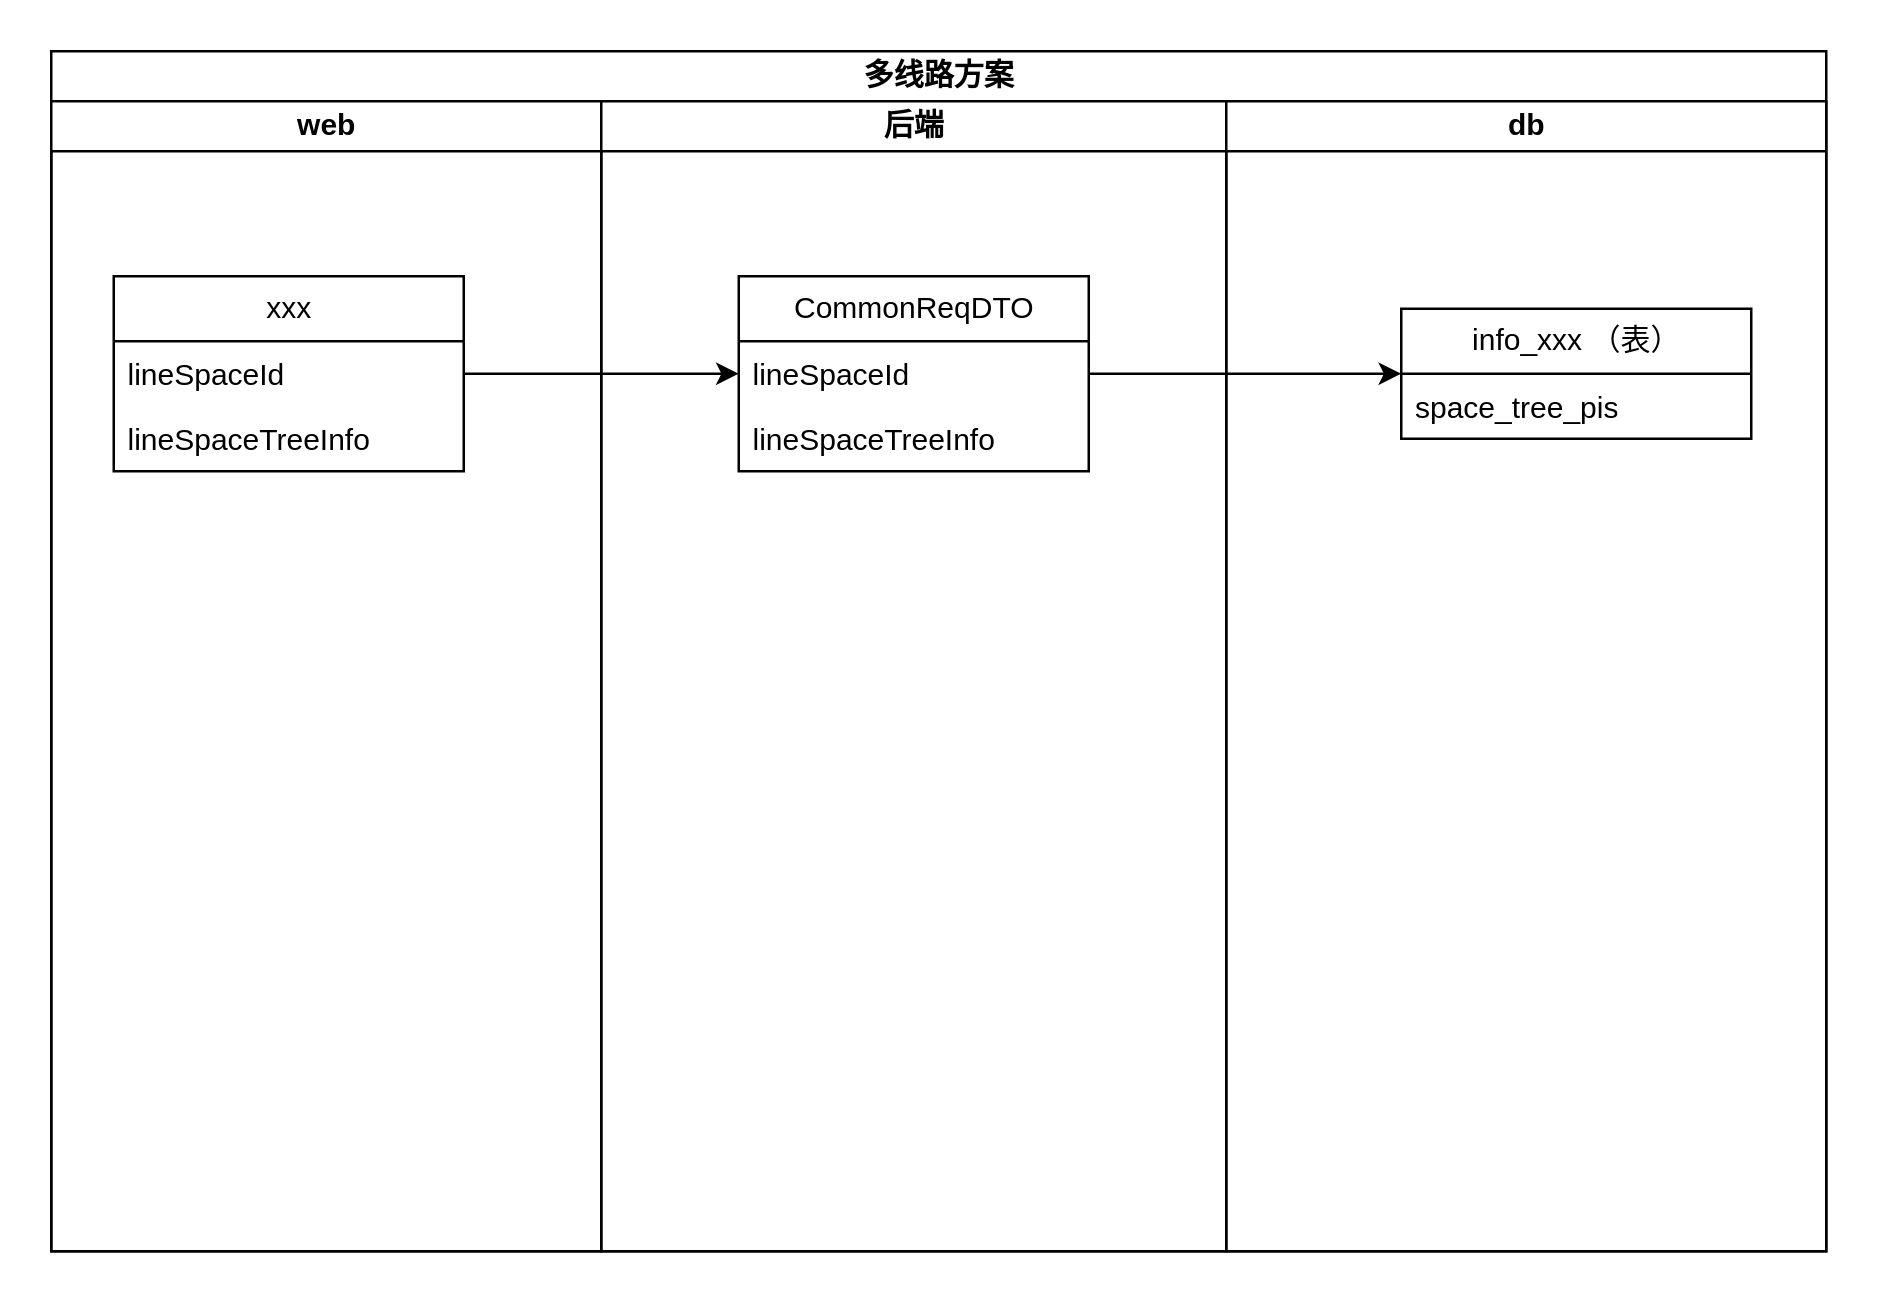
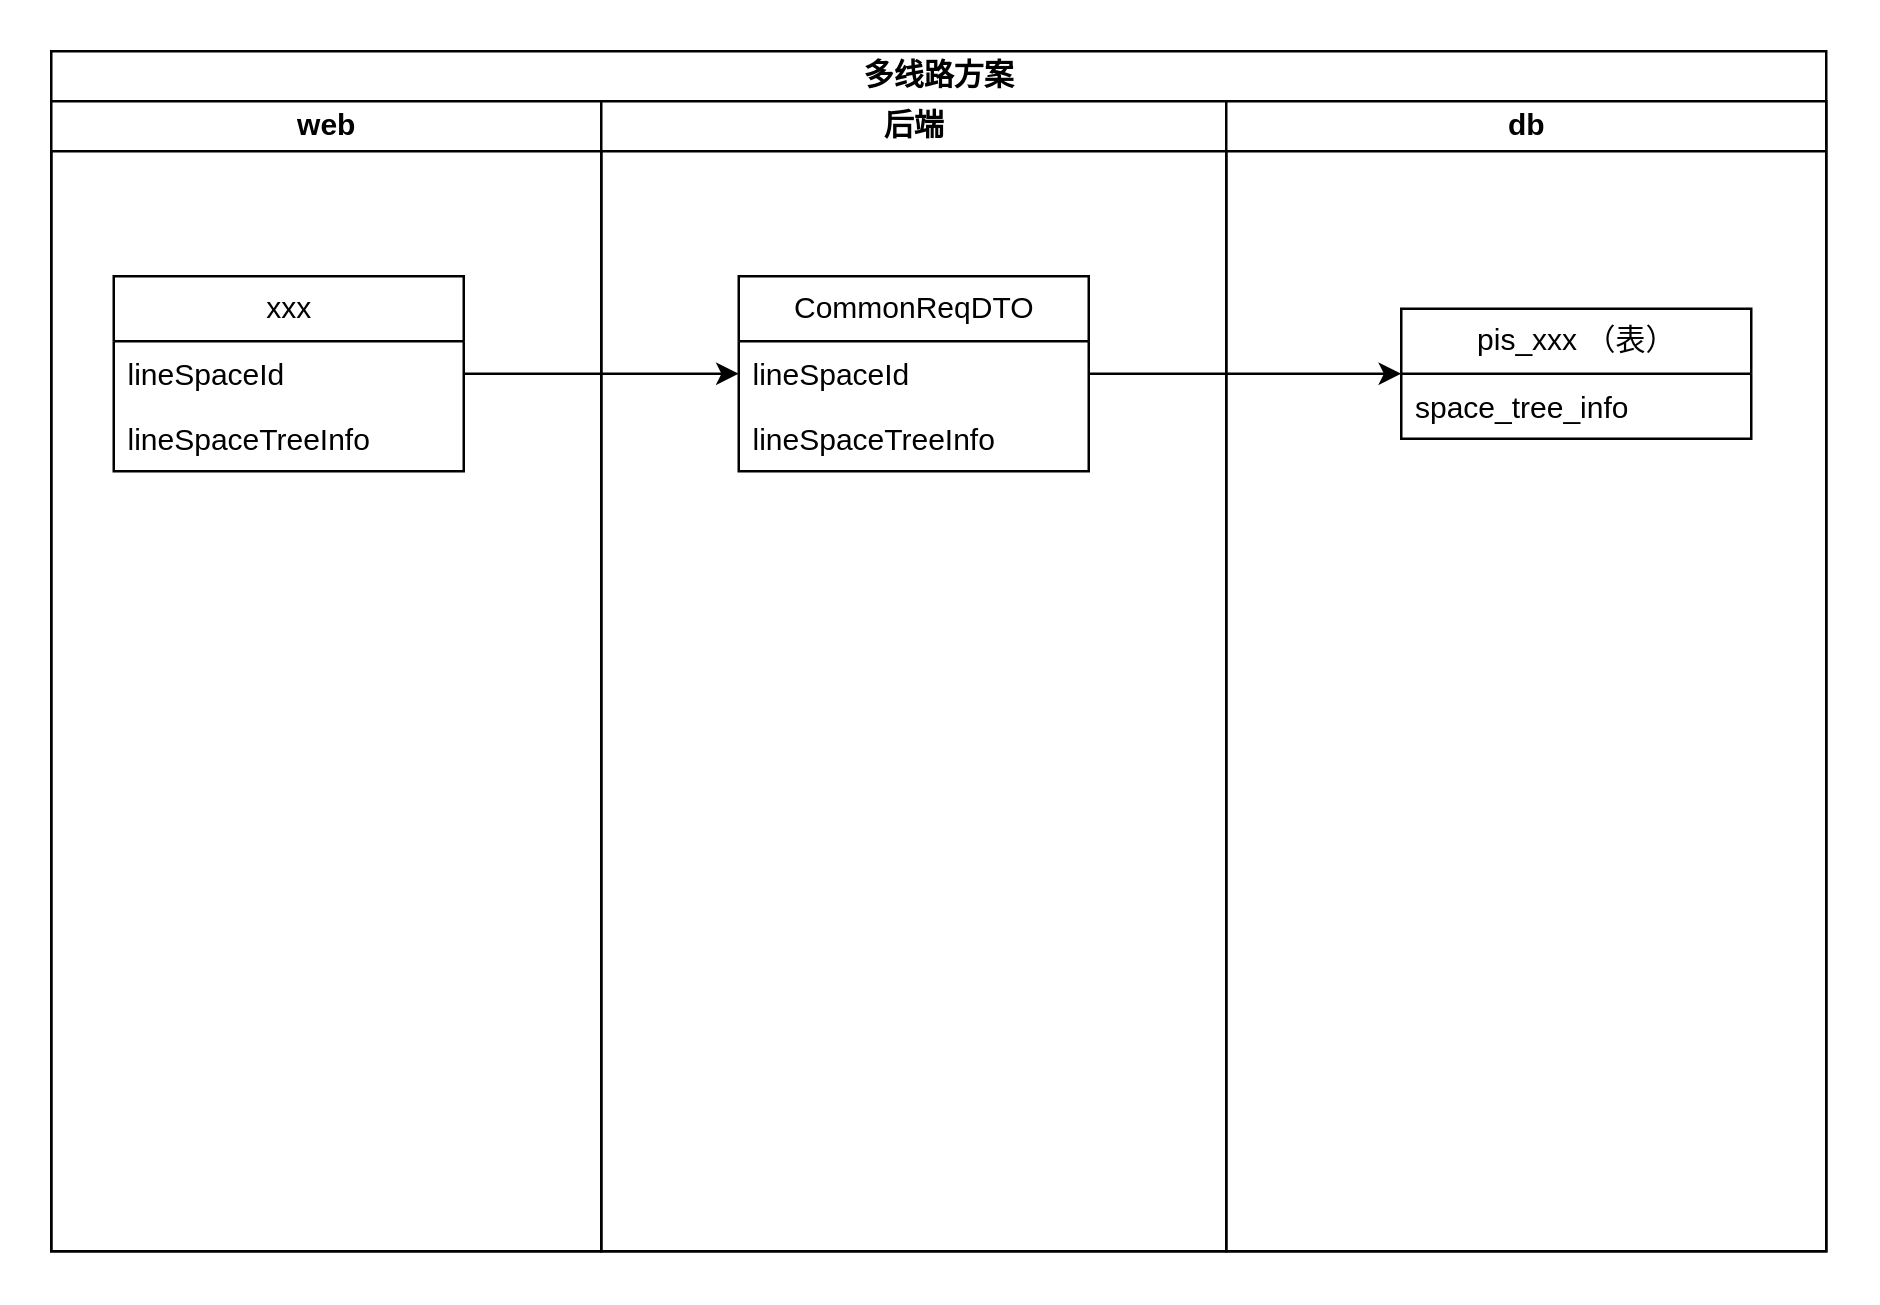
(1578, 341) -> (1578, 341)
(1530, 409) -> (1538, 409)
